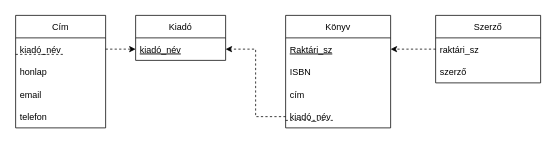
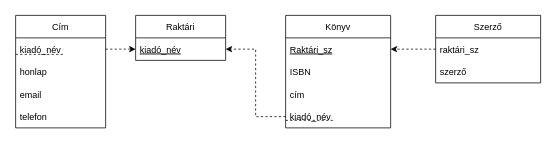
(180, 27) -> (180, 27)
